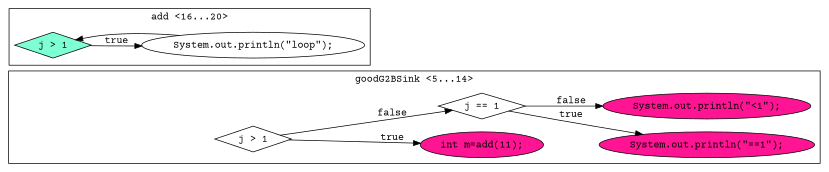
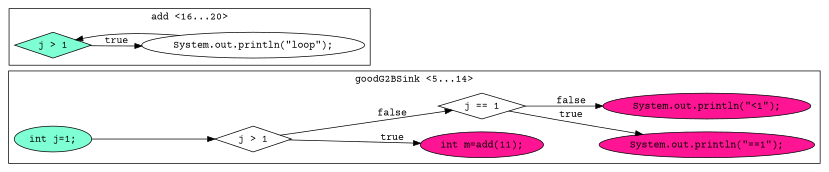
none -> (53, 139)
